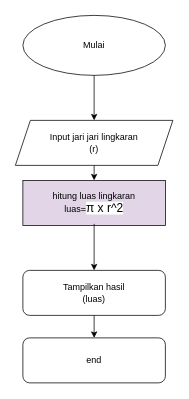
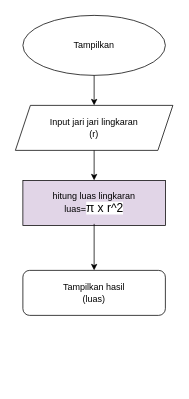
(94, 45) -> (94, 45)
(94, 143) -> (94, 128)
(94, 331) -> none
(94, 360) -> none
